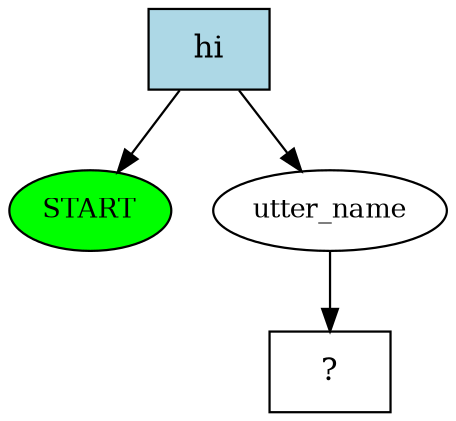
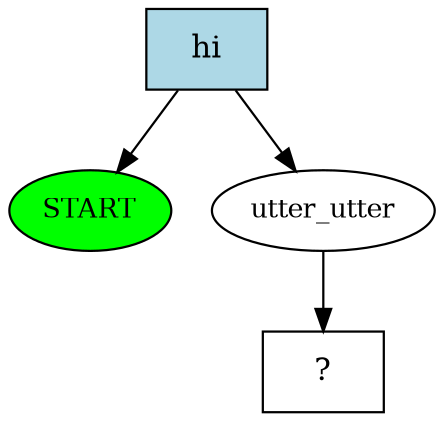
(330, 211) -> (323, 211)
